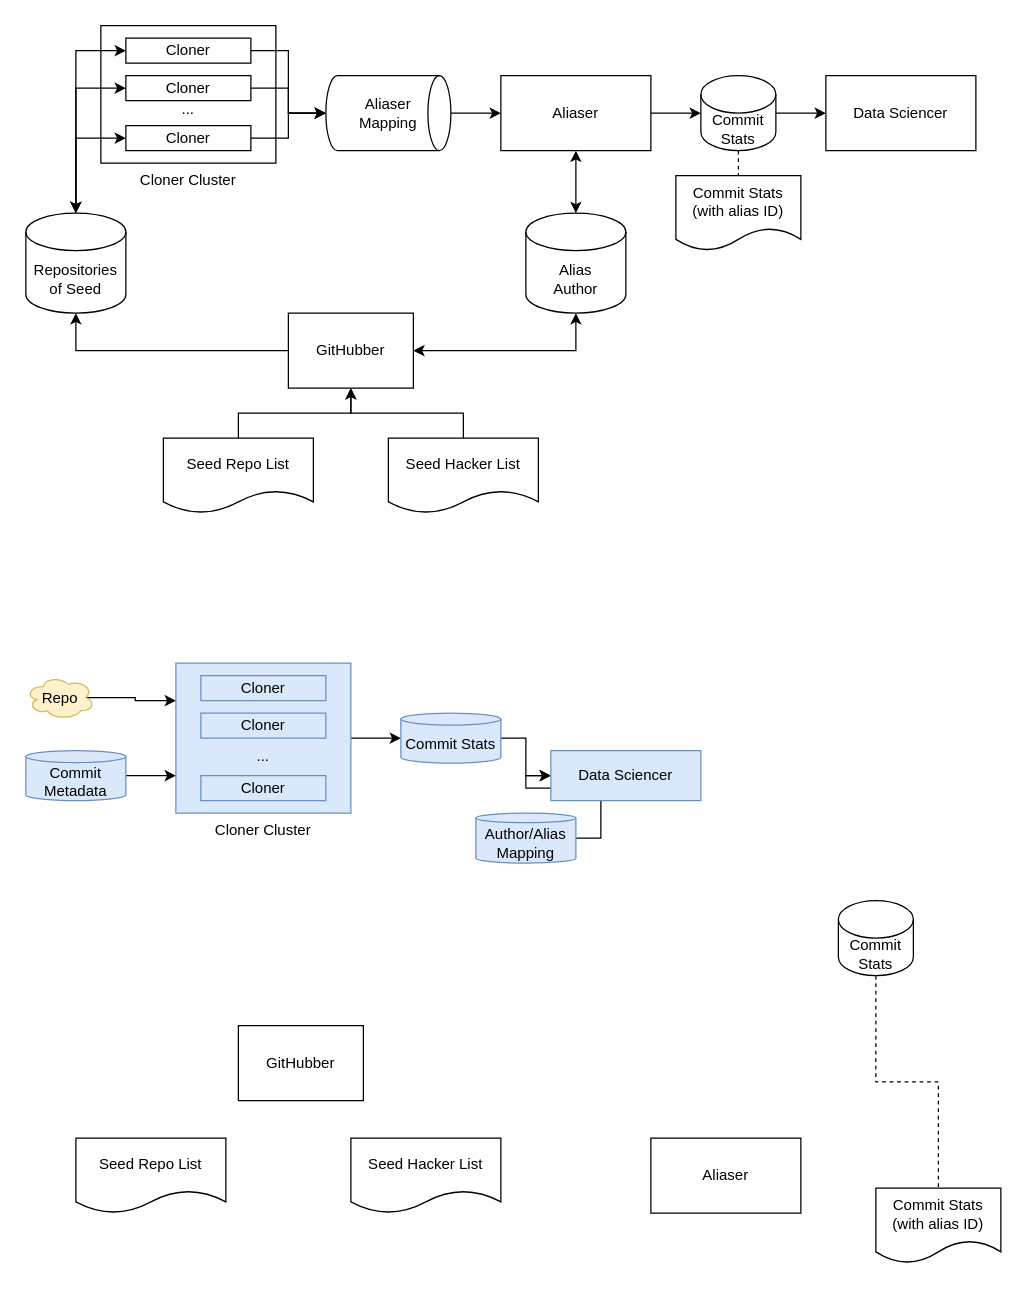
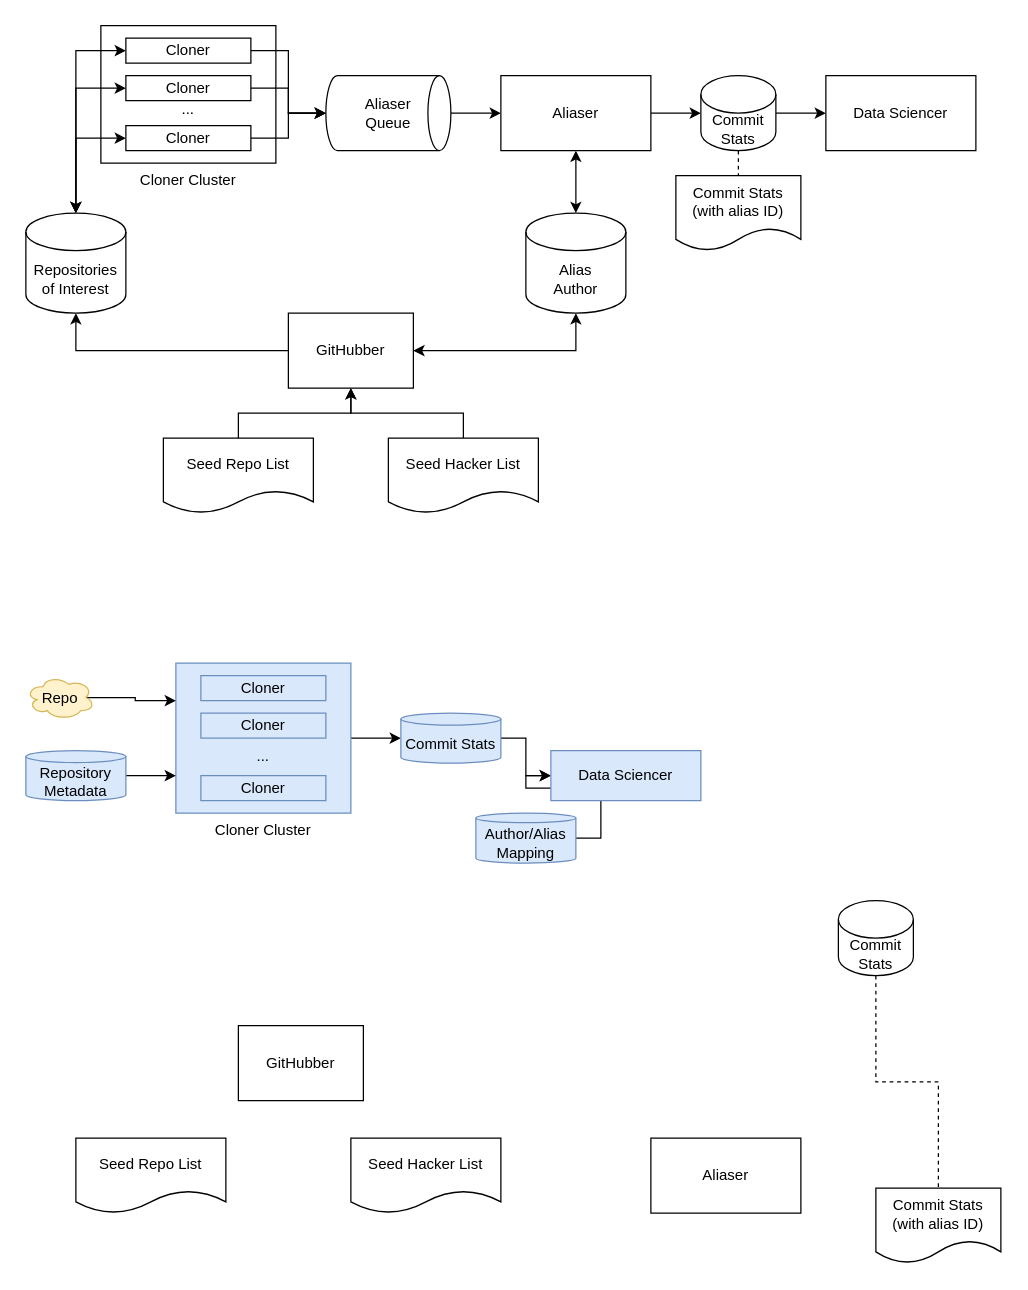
(388, 113) -> (388, 113)
(76, 279) -> (76, 279)
(76, 782) -> (76, 782)
